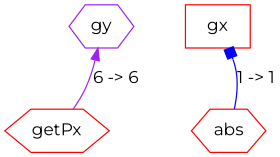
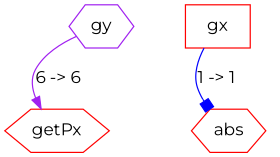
(237, 84) -> (196, 74)
(87, 86) -> (43, 60)
